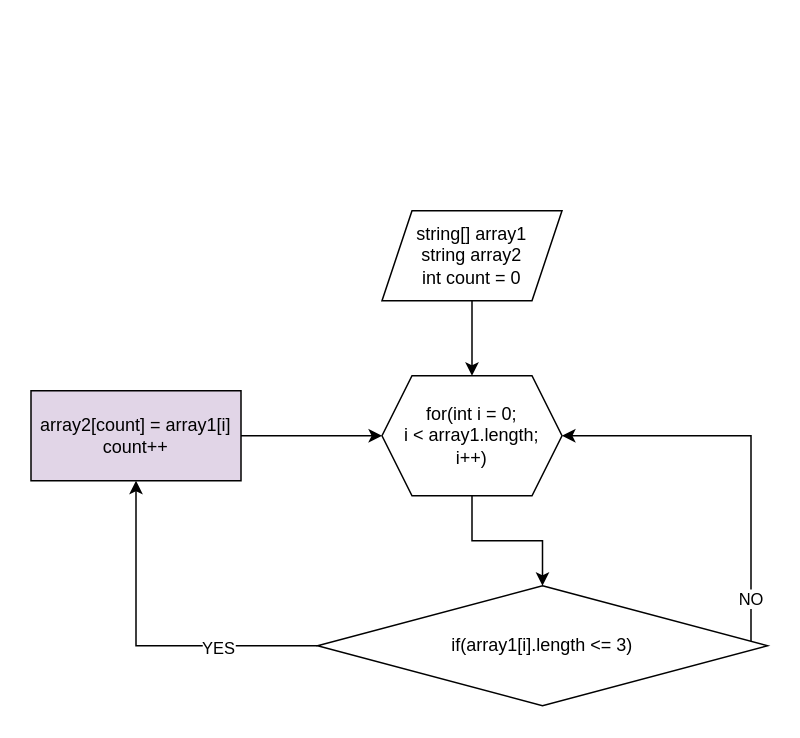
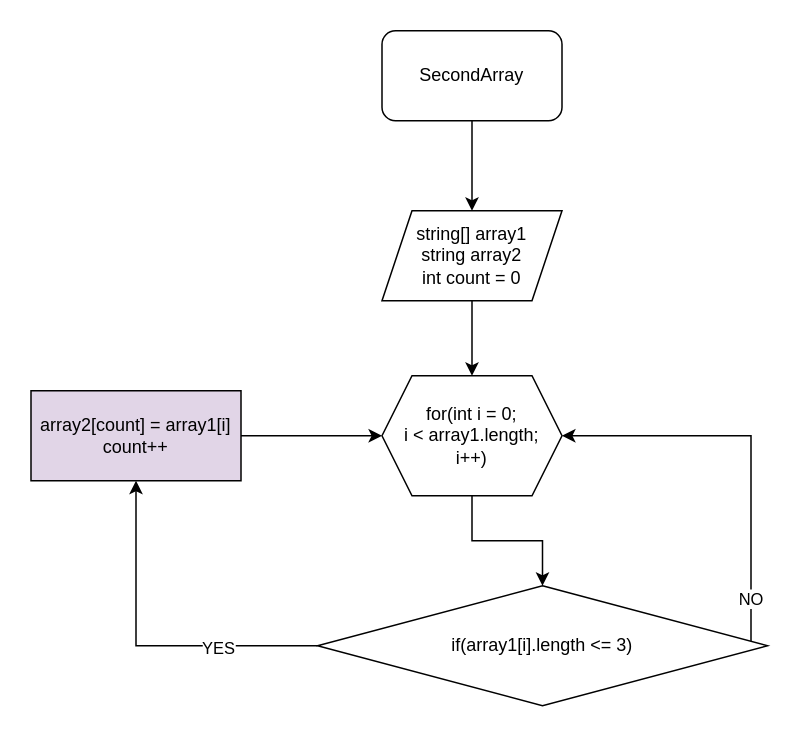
none -> (472, 76)
none -> (472, 161)
